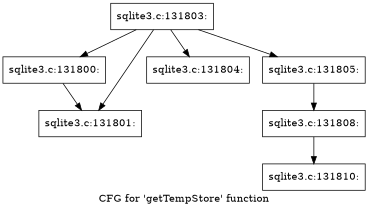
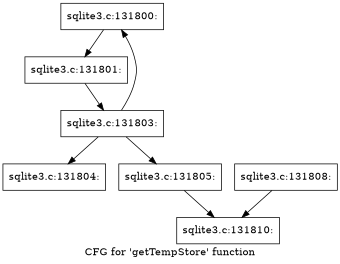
(128, 67) -> (92, 94)
(314, 93) -> (196, 201)
